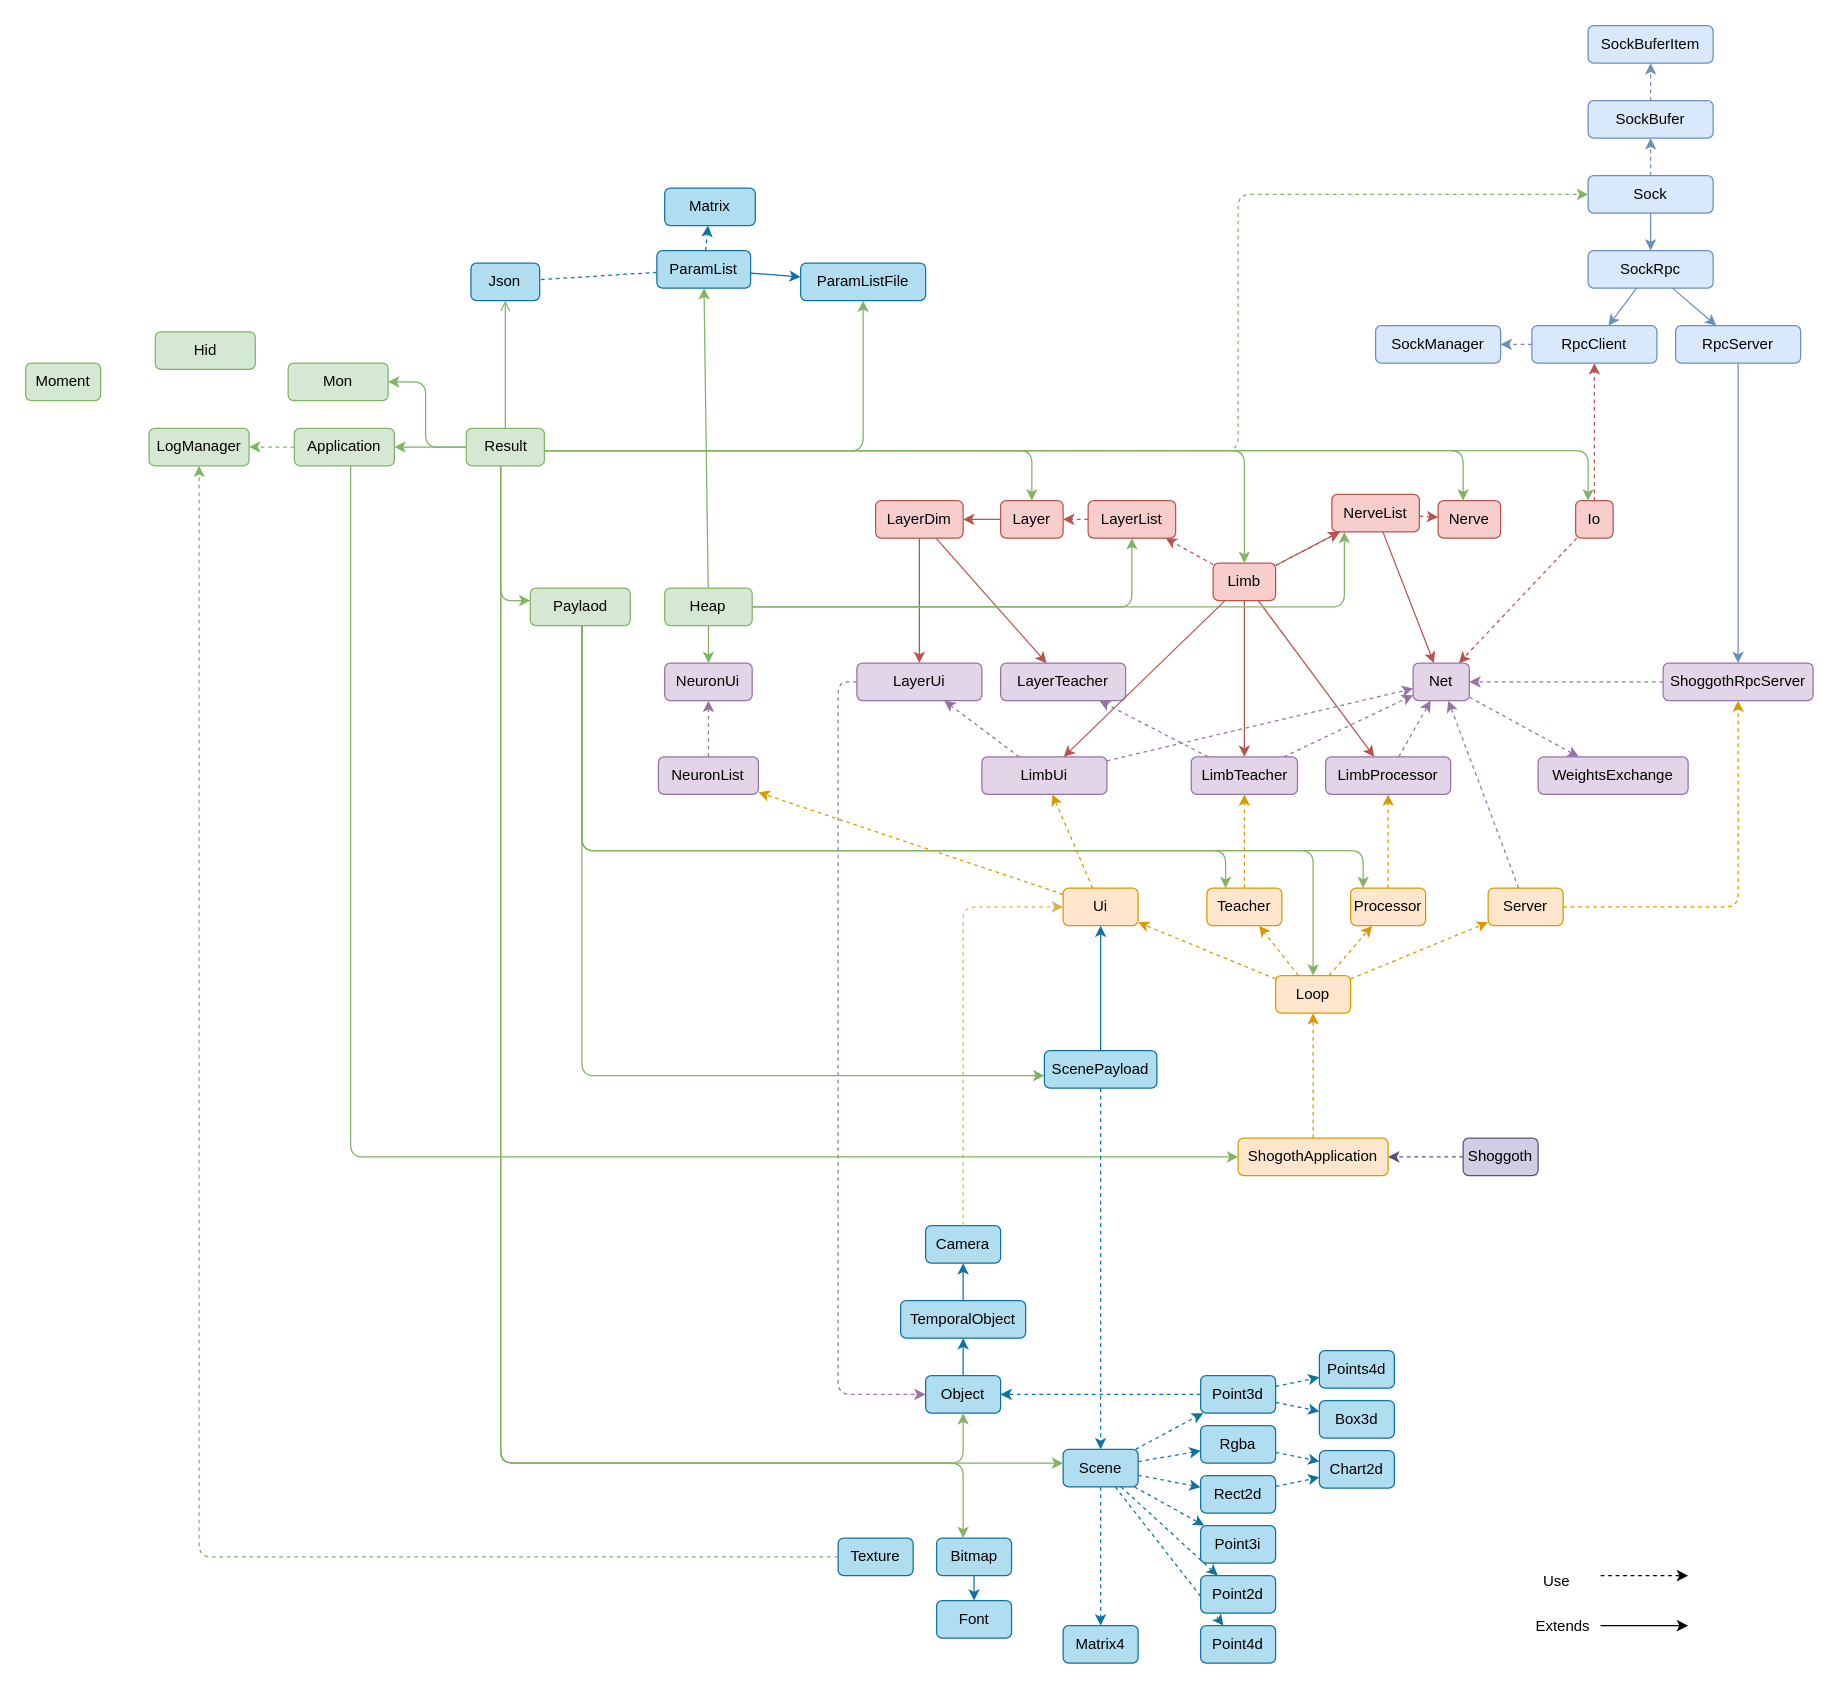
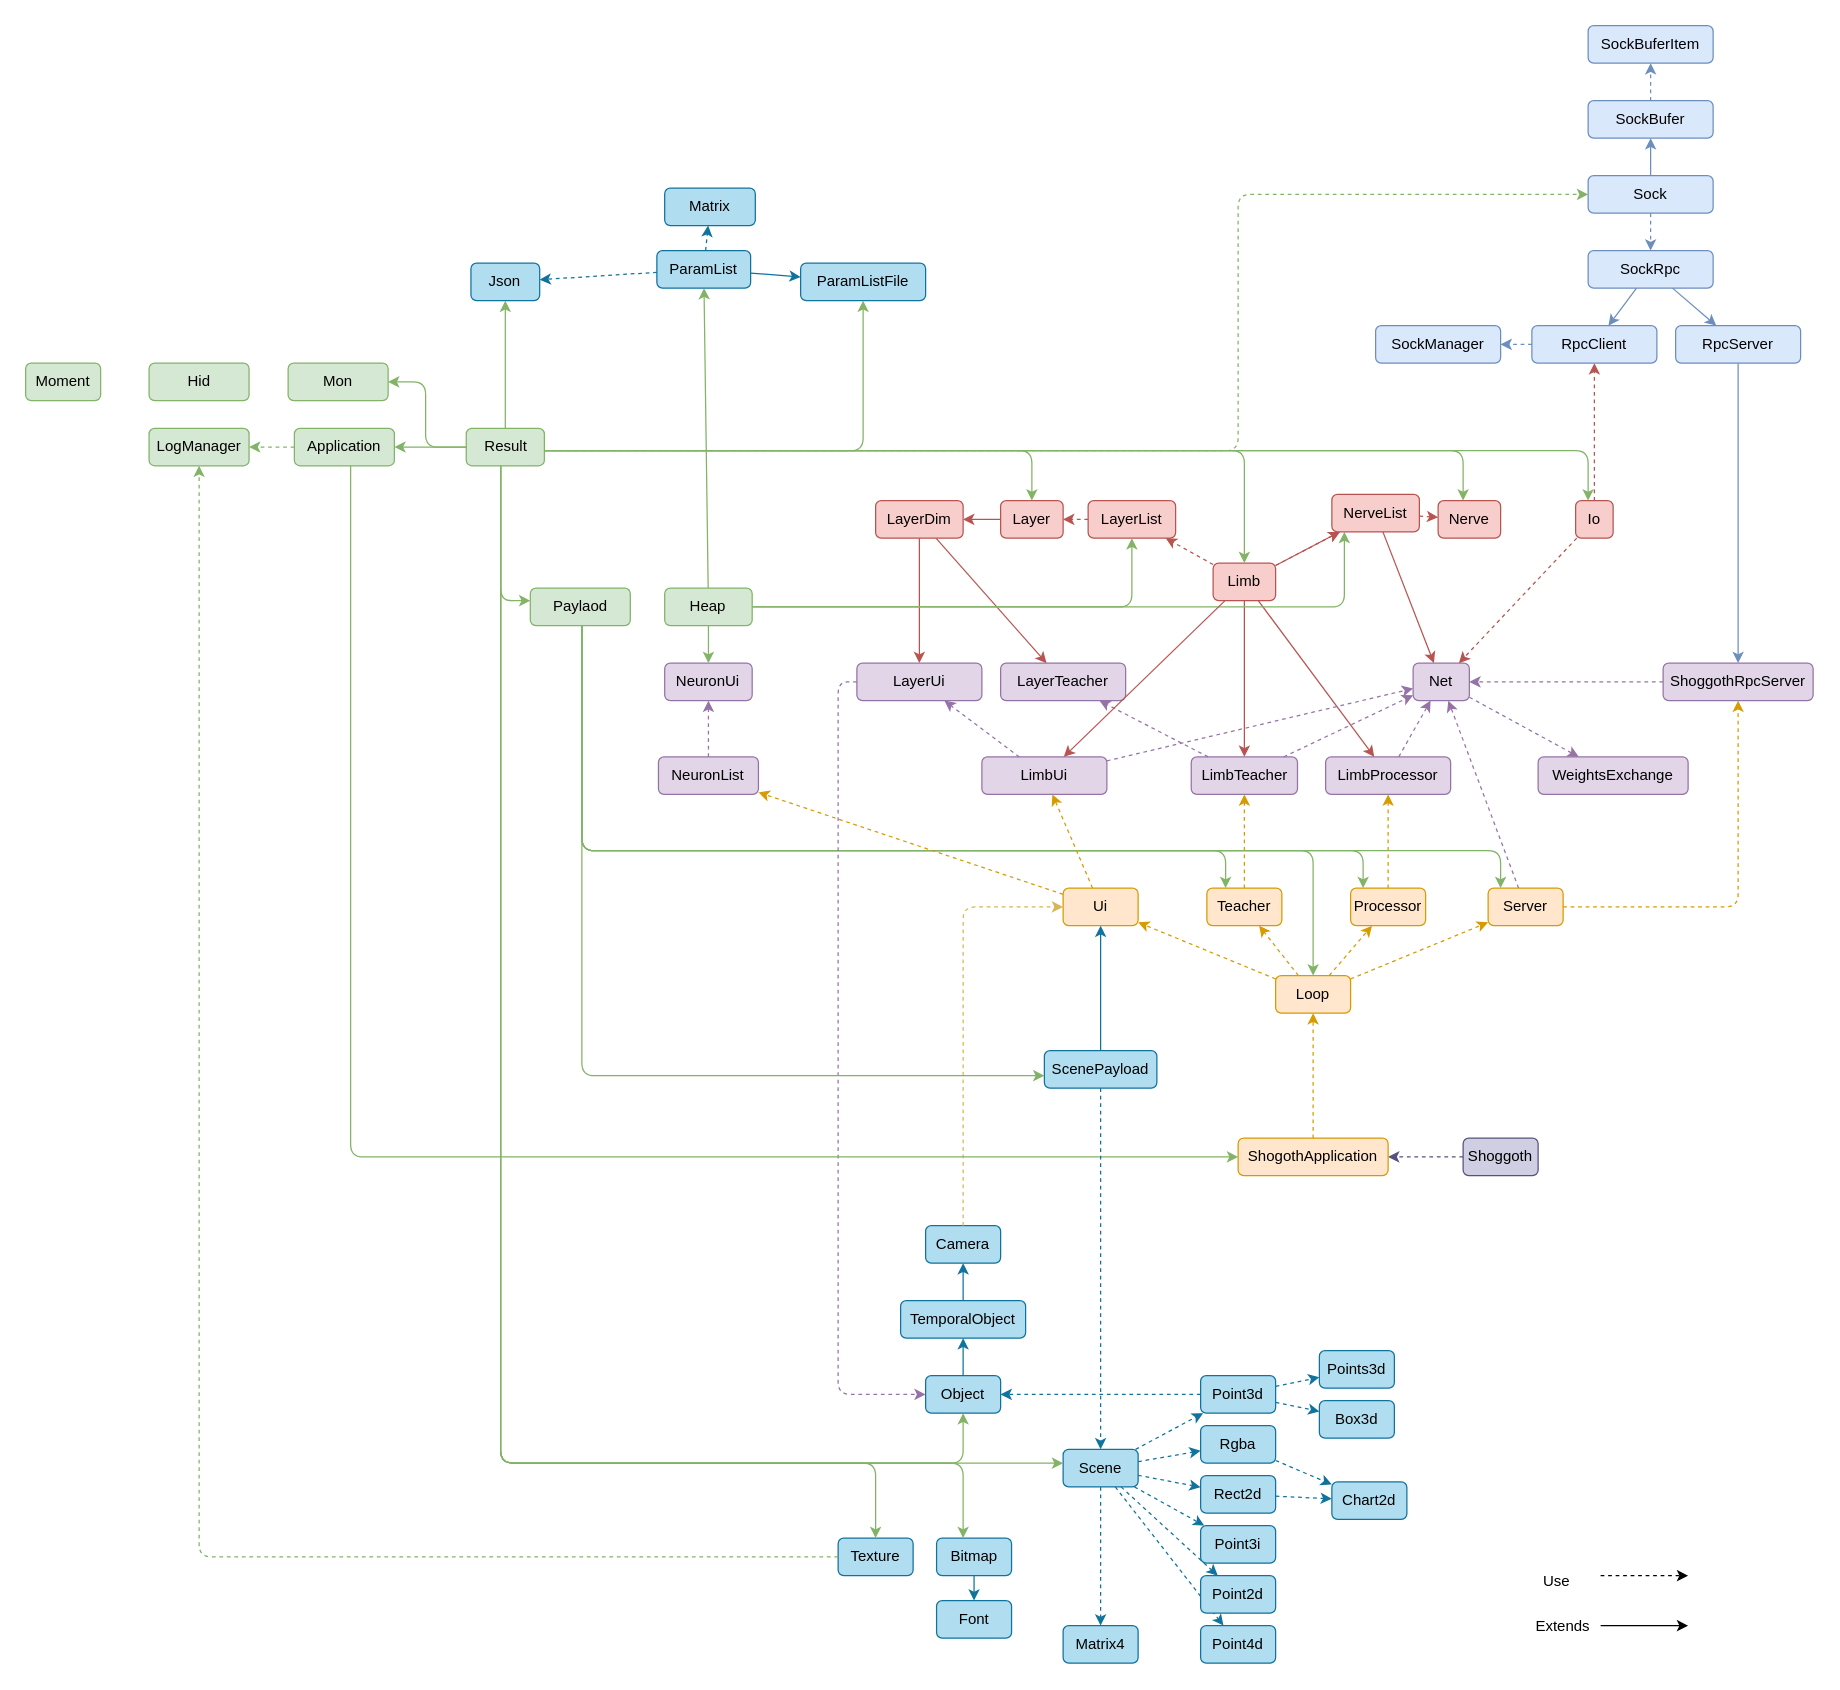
(1651, 159) -> (1651, 159)
(1651, 228) -> (1651, 228)
(546, 279) -> (550, 279)
(505, 307) -> (505, 310)
(205, 351) -> (199, 382)
none -> (1439, 851)
(1357, 1369) -> (1357, 1369)
(1357, 1469) -> (1369, 1501)
none -> (876, 1499)
